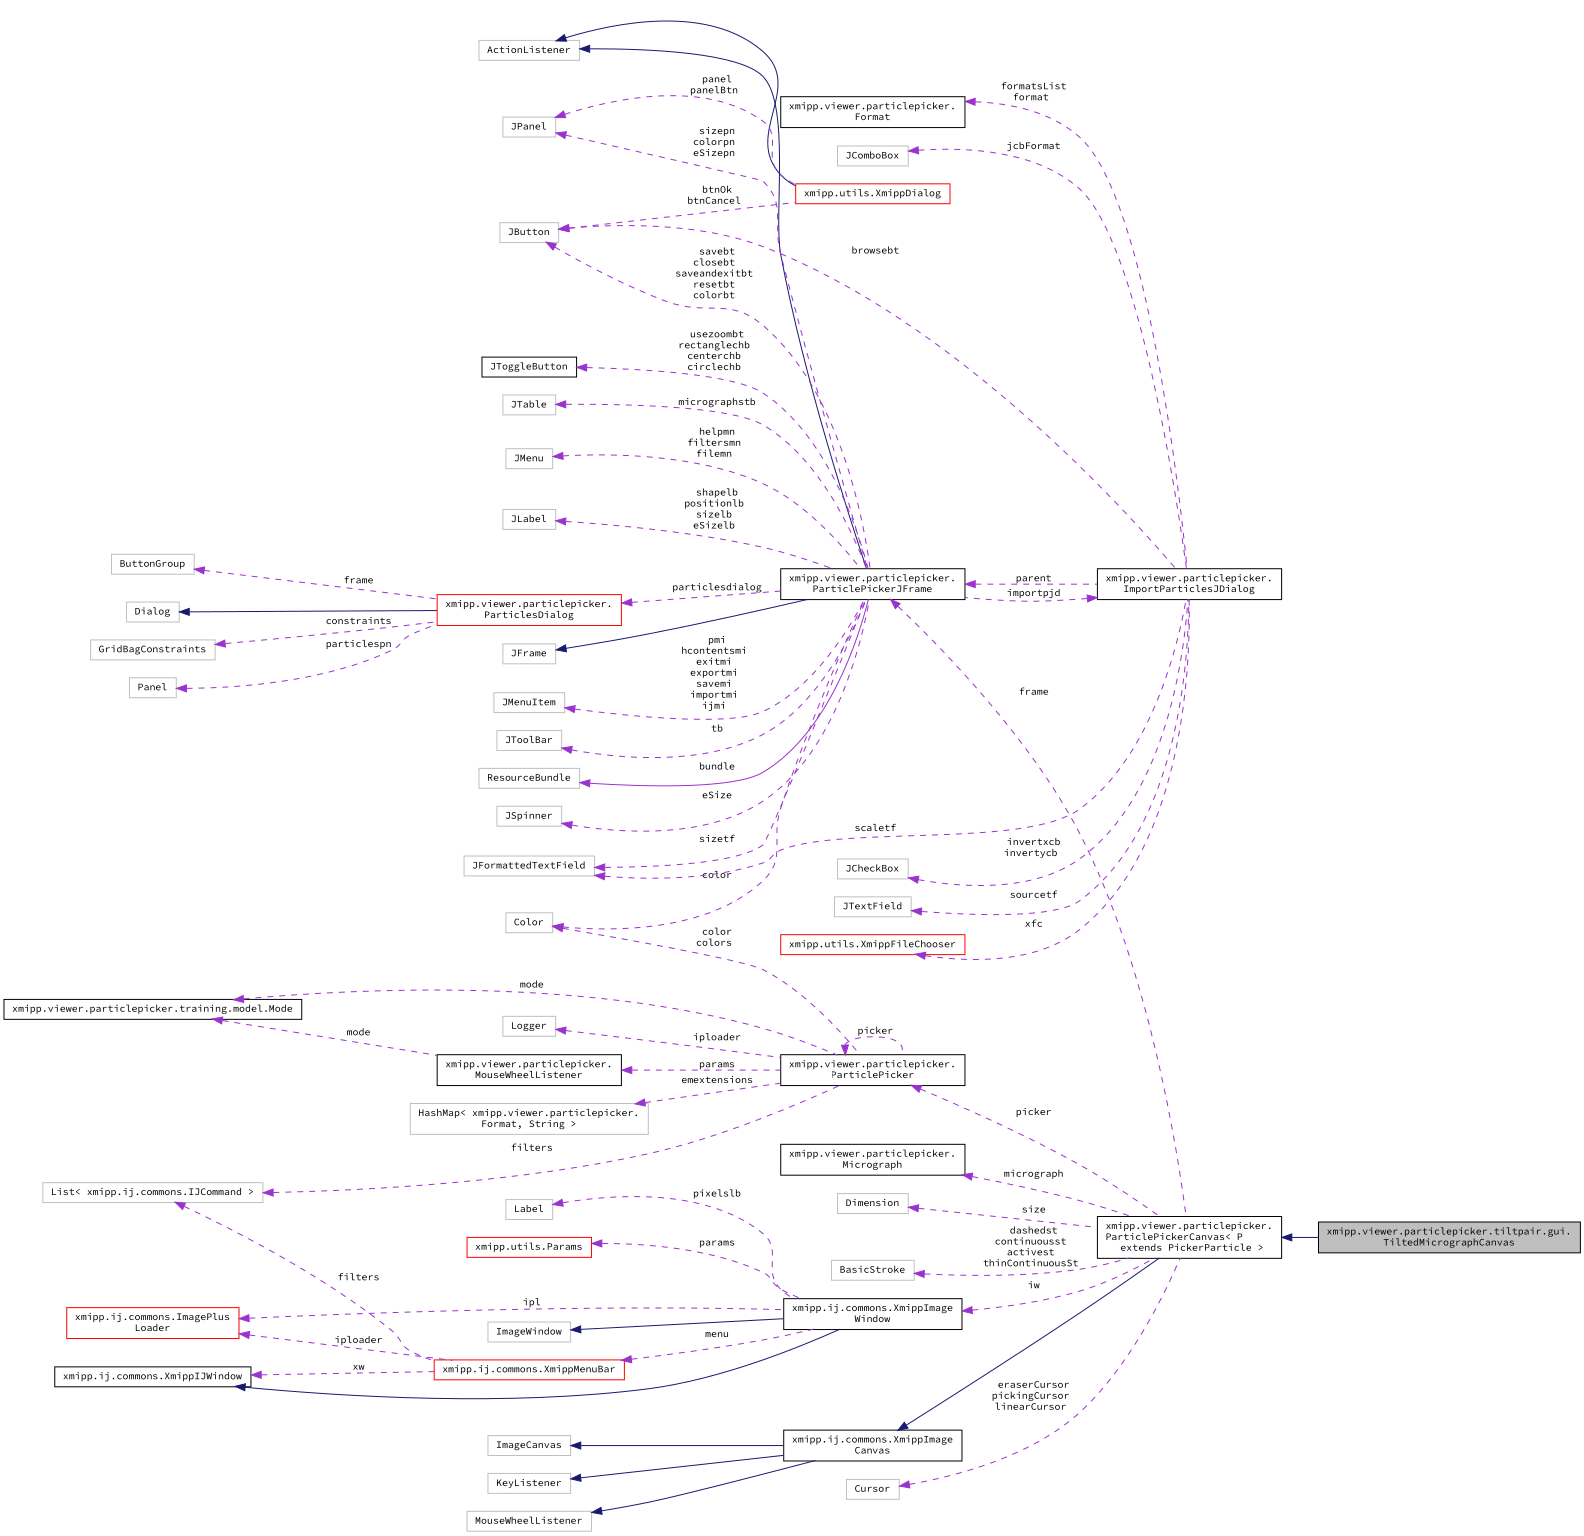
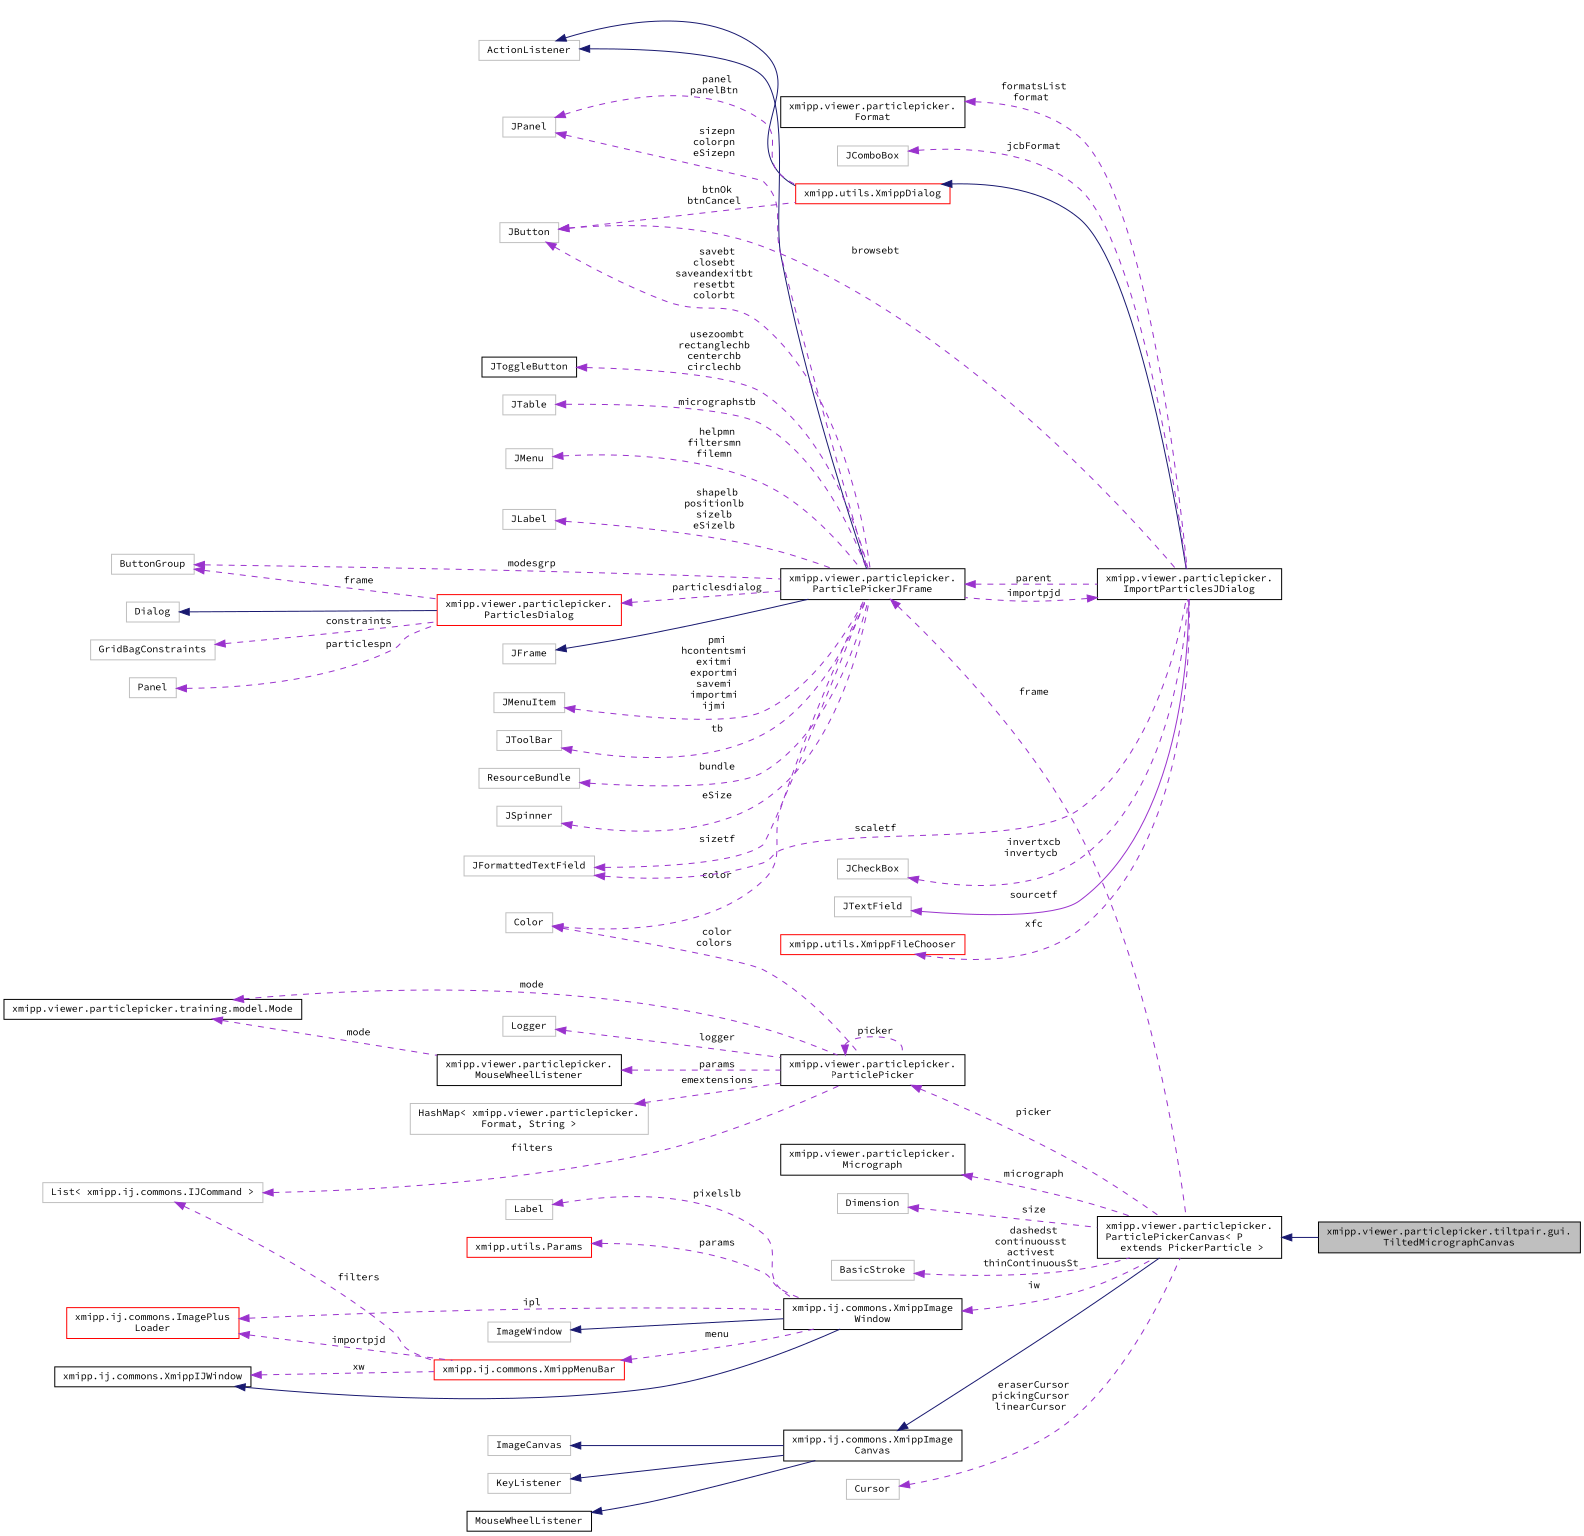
none -> (1132, 323)
none -> (493, 570)
(776, 763) -> (776, 763)
(1135, 836) -> (1135, 836)
(715, 1038) -> (715, 1038)
(356, 1340) -> (356, 1340)
(529, 1521) -> (529, 1521)
